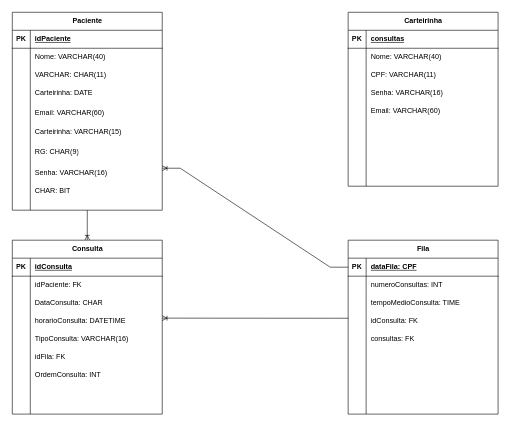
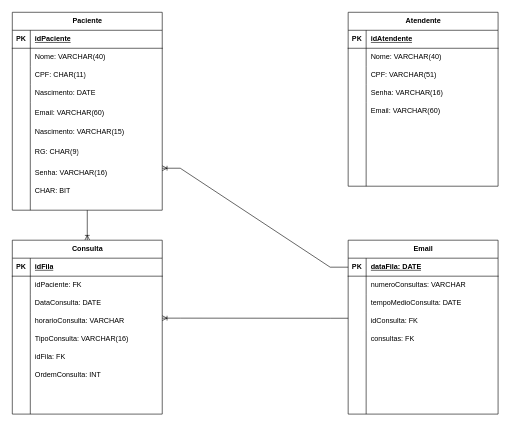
(424, 21) -> (424, 21)
(388, 39) -> (392, 39)
(68, 75) -> (59, 75)
(401, 75) -> (401, 75)
(66, 93) -> (65, 93)
(80, 132) -> (79, 132)
(424, 249) -> (424, 249)
(53, 267) -> (44, 267)
(394, 267) -> (396, 267)
(409, 285) -> (417, 285)
(69, 303) -> (69, 303)
(416, 303) -> (416, 303)
(82, 321) -> (80, 321)
